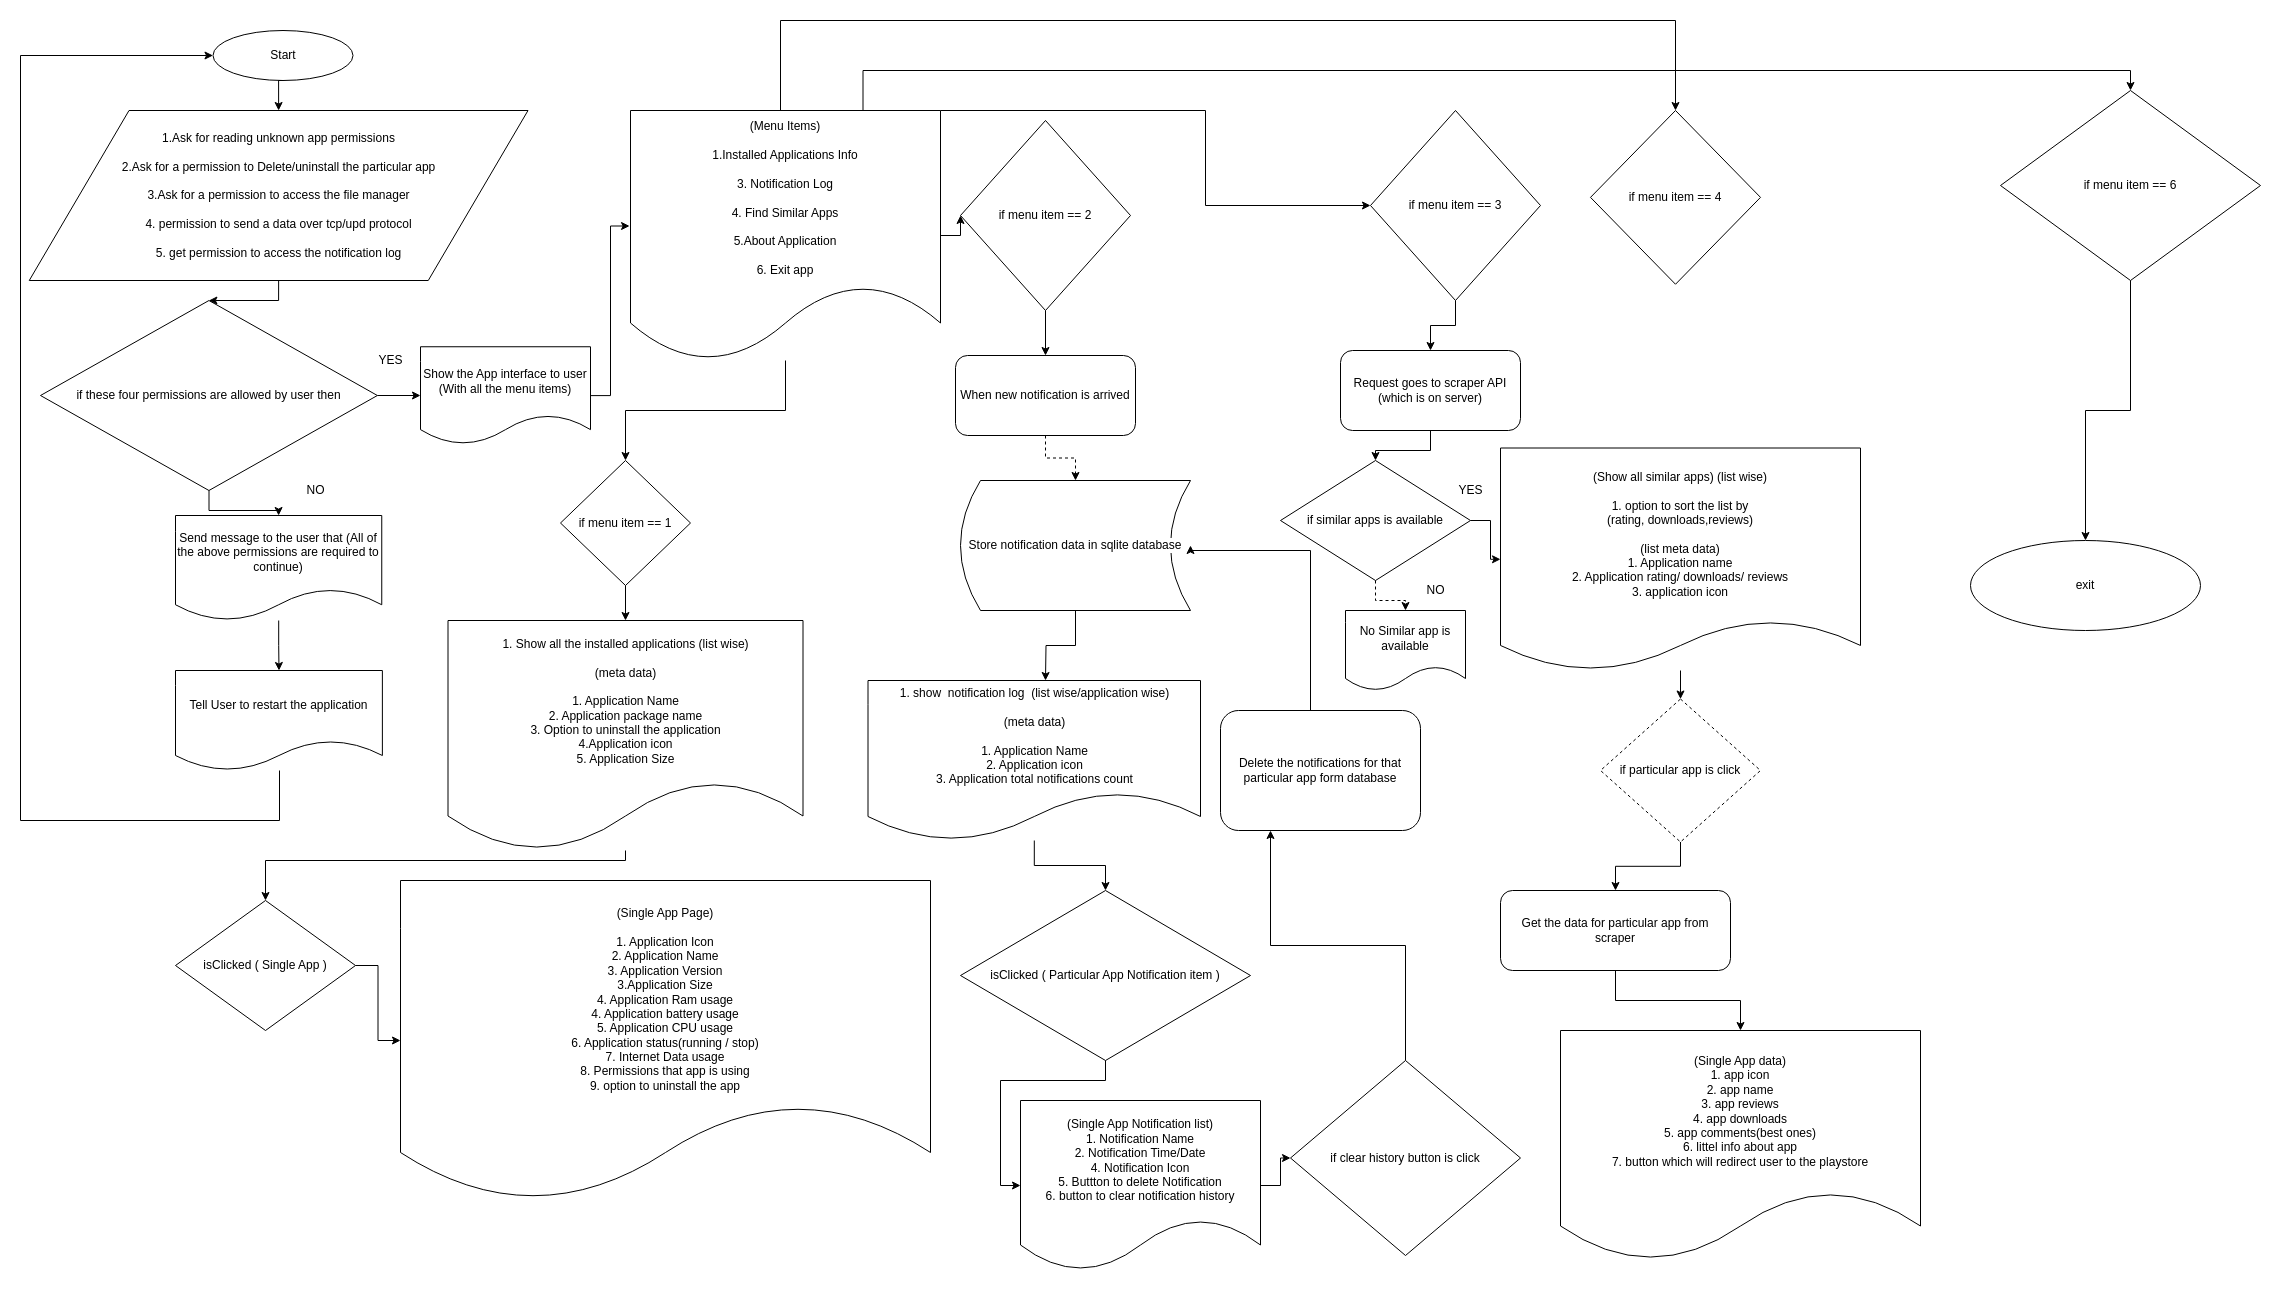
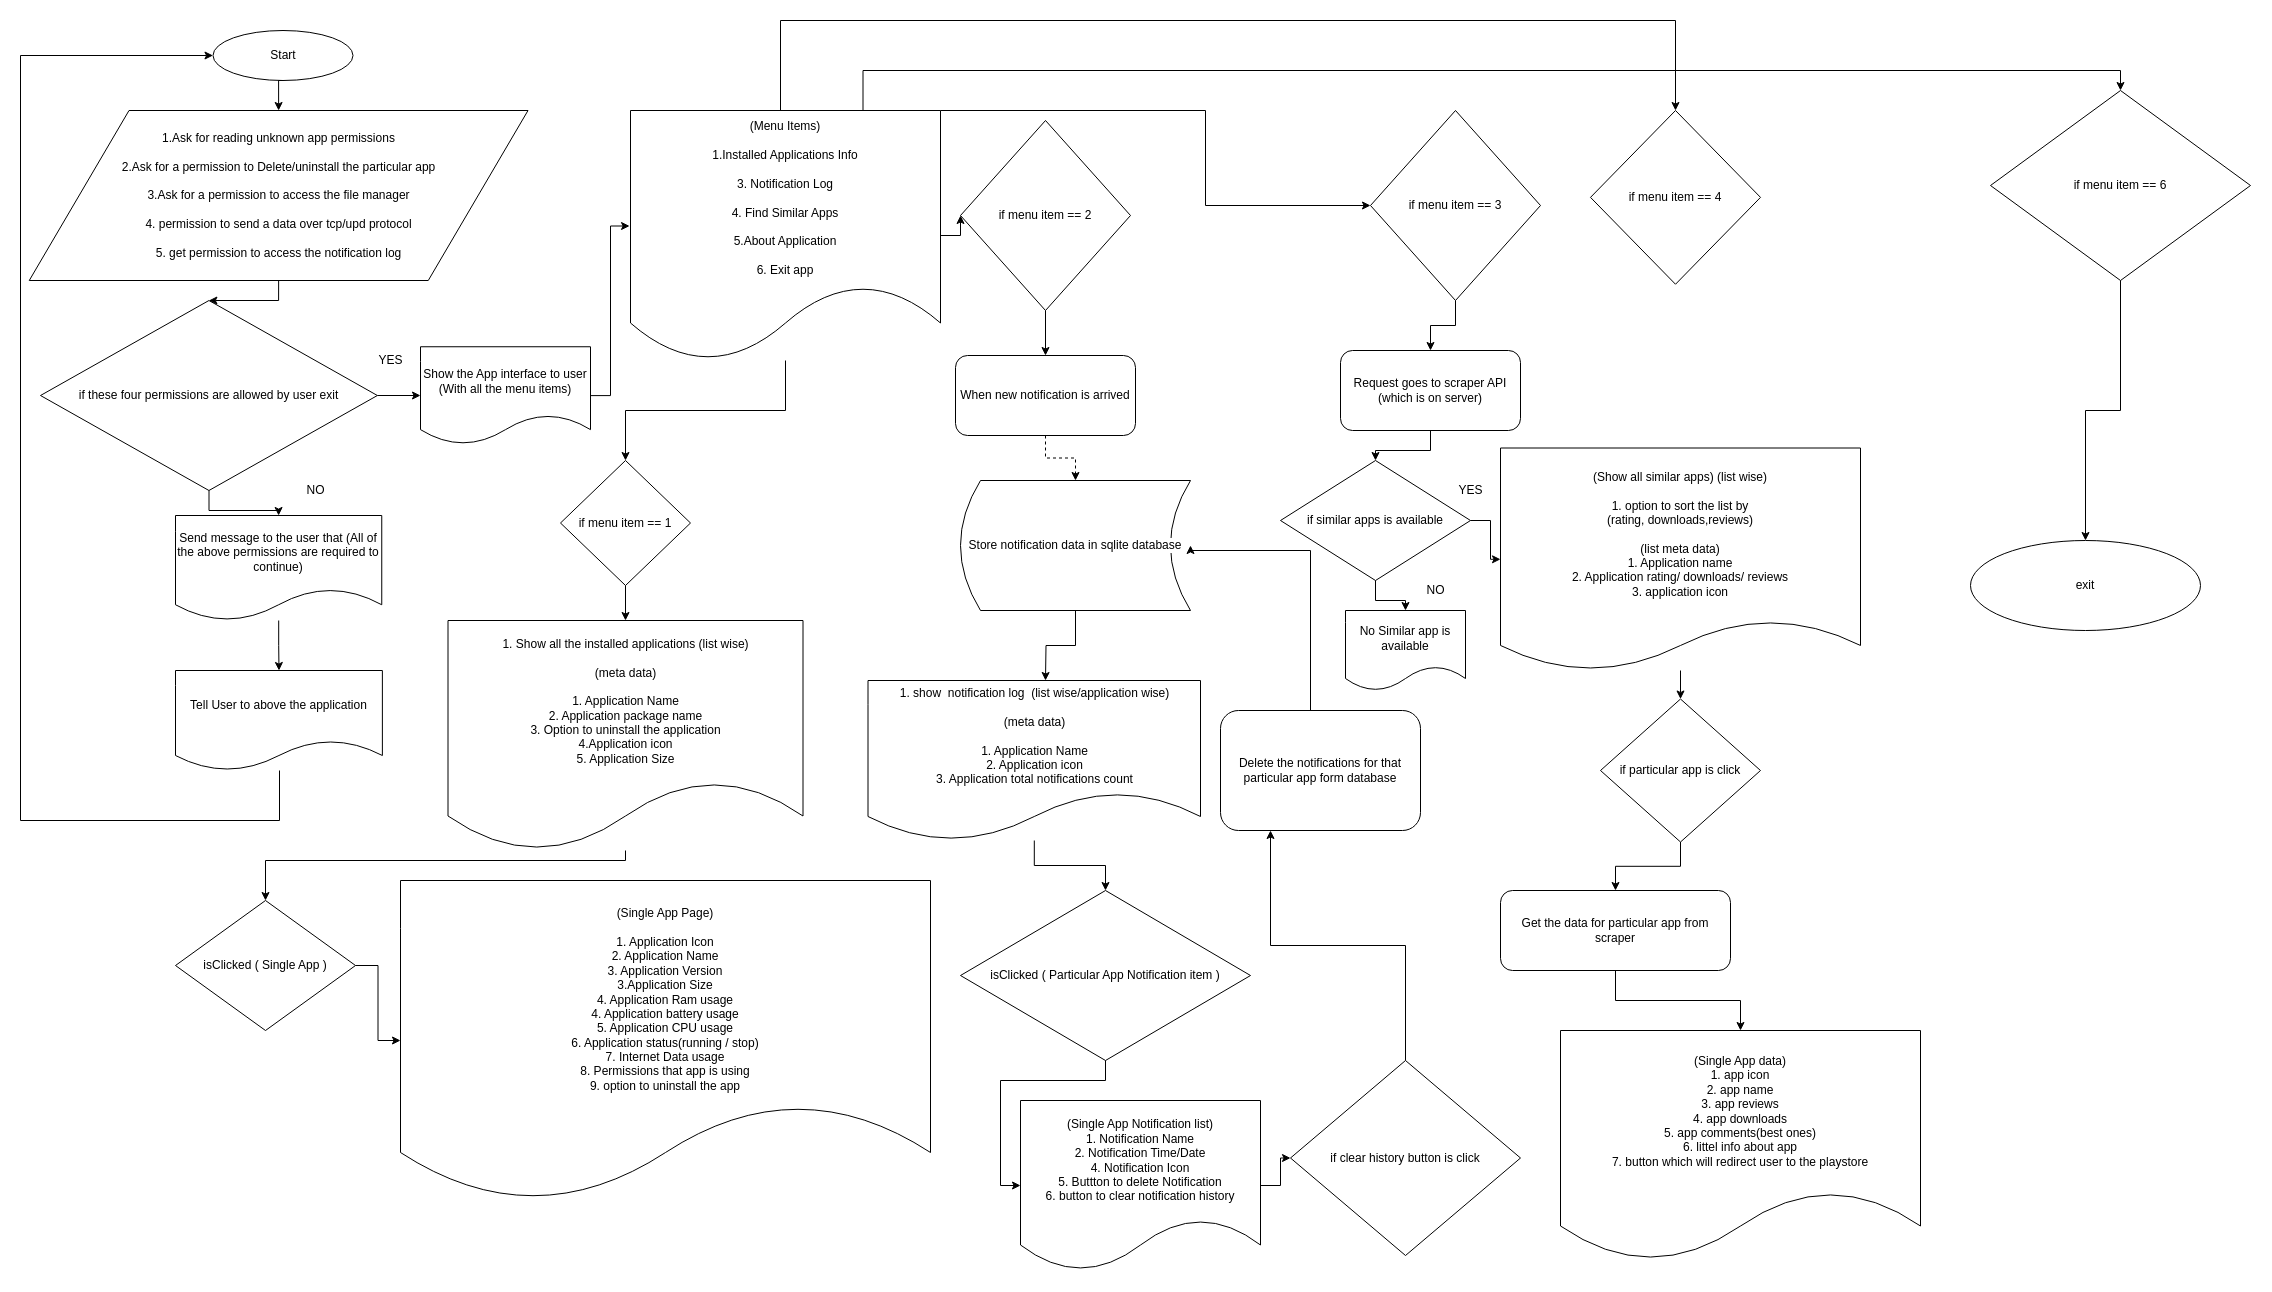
(2131, 186) -> (2121, 186)
(209, 396) -> (209, 396)
(1383, 601) -> (1383, 601)
(279, 706) -> (279, 706)
(1681, 771) -> (1681, 771)
